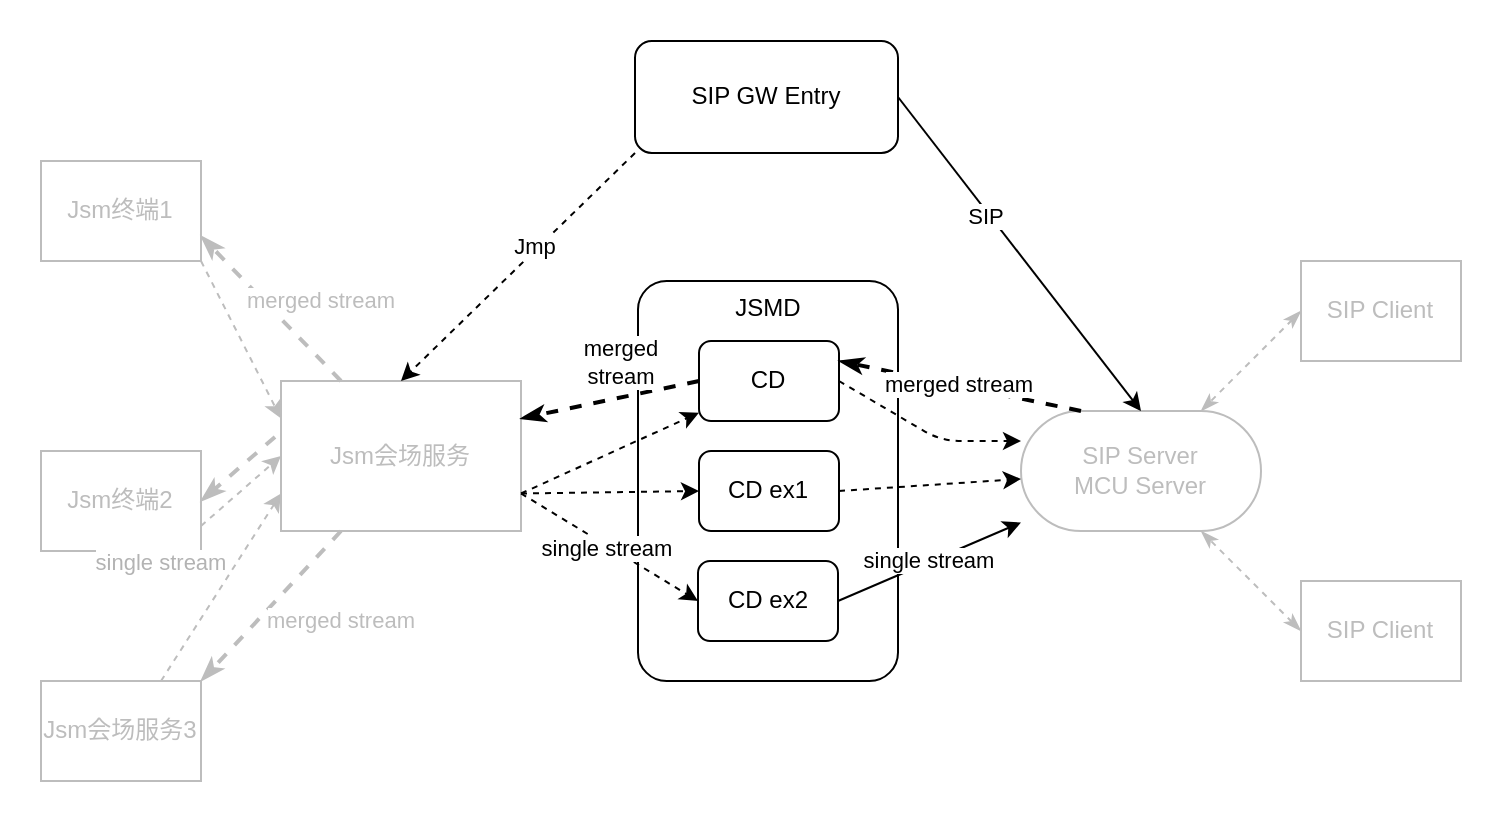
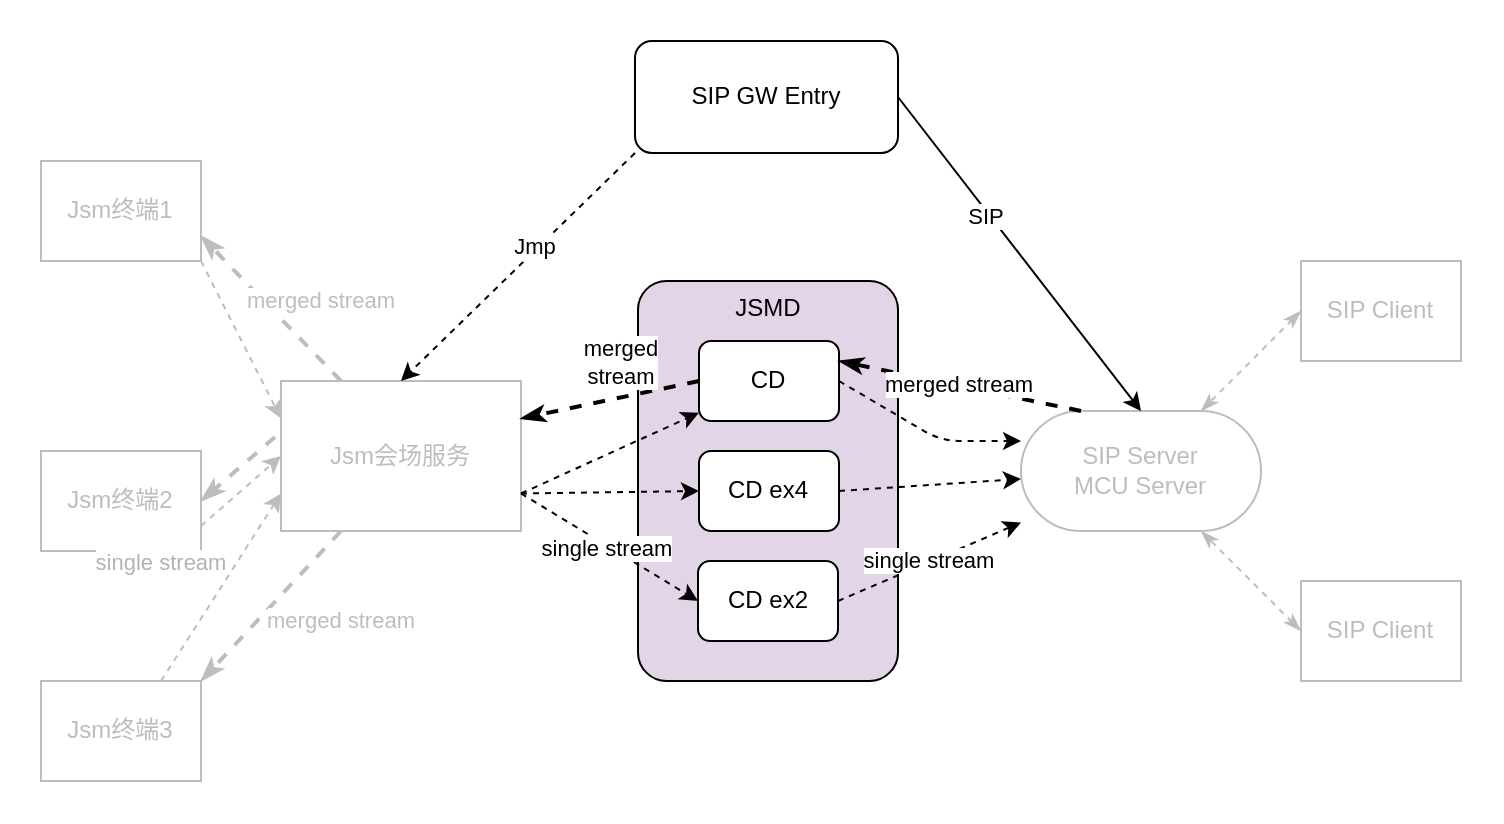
(769, 309) -> (769, 309)
(769, 491) -> (769, 491)
(872, 586) -> (872, 586)
(121, 731) -> (121, 731)
